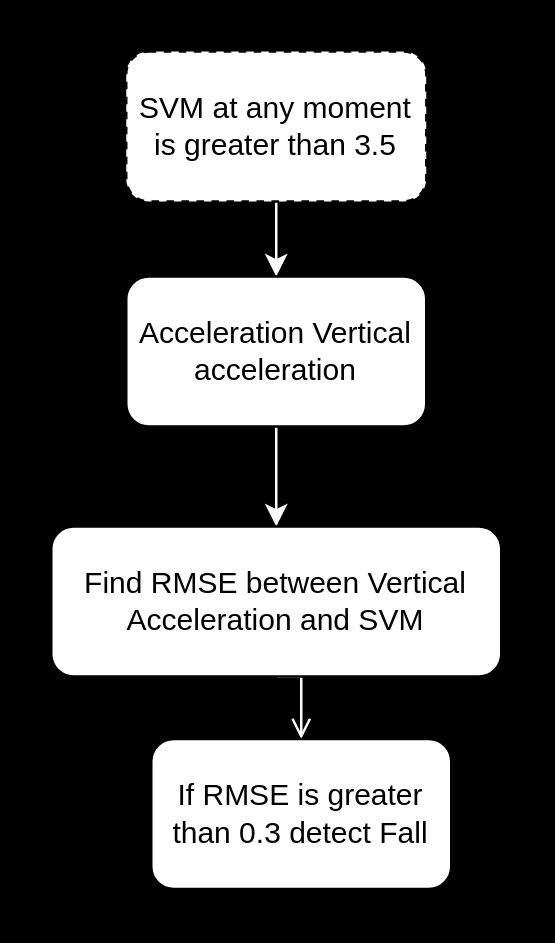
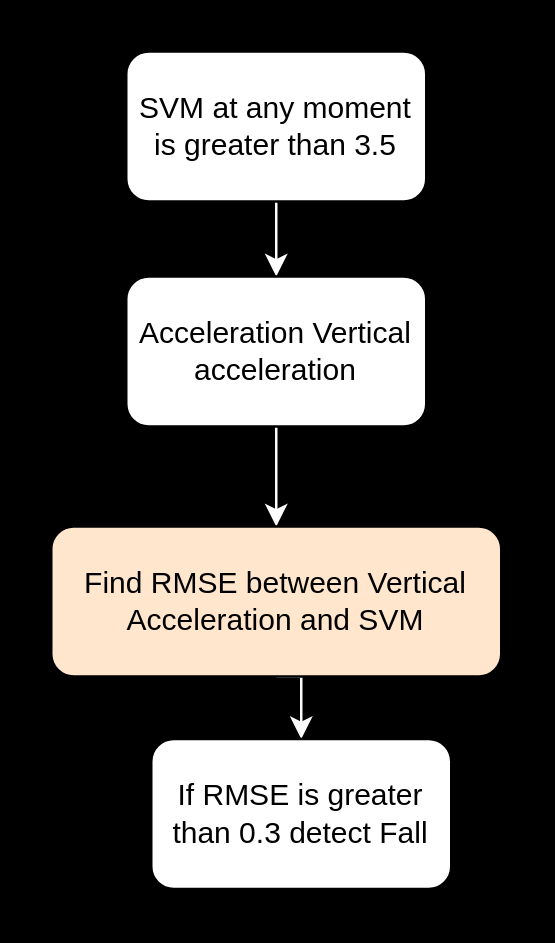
(276, 126) -> (276, 126)
(276, 601) -> (276, 601)
(301, 725) -> (301, 721)
